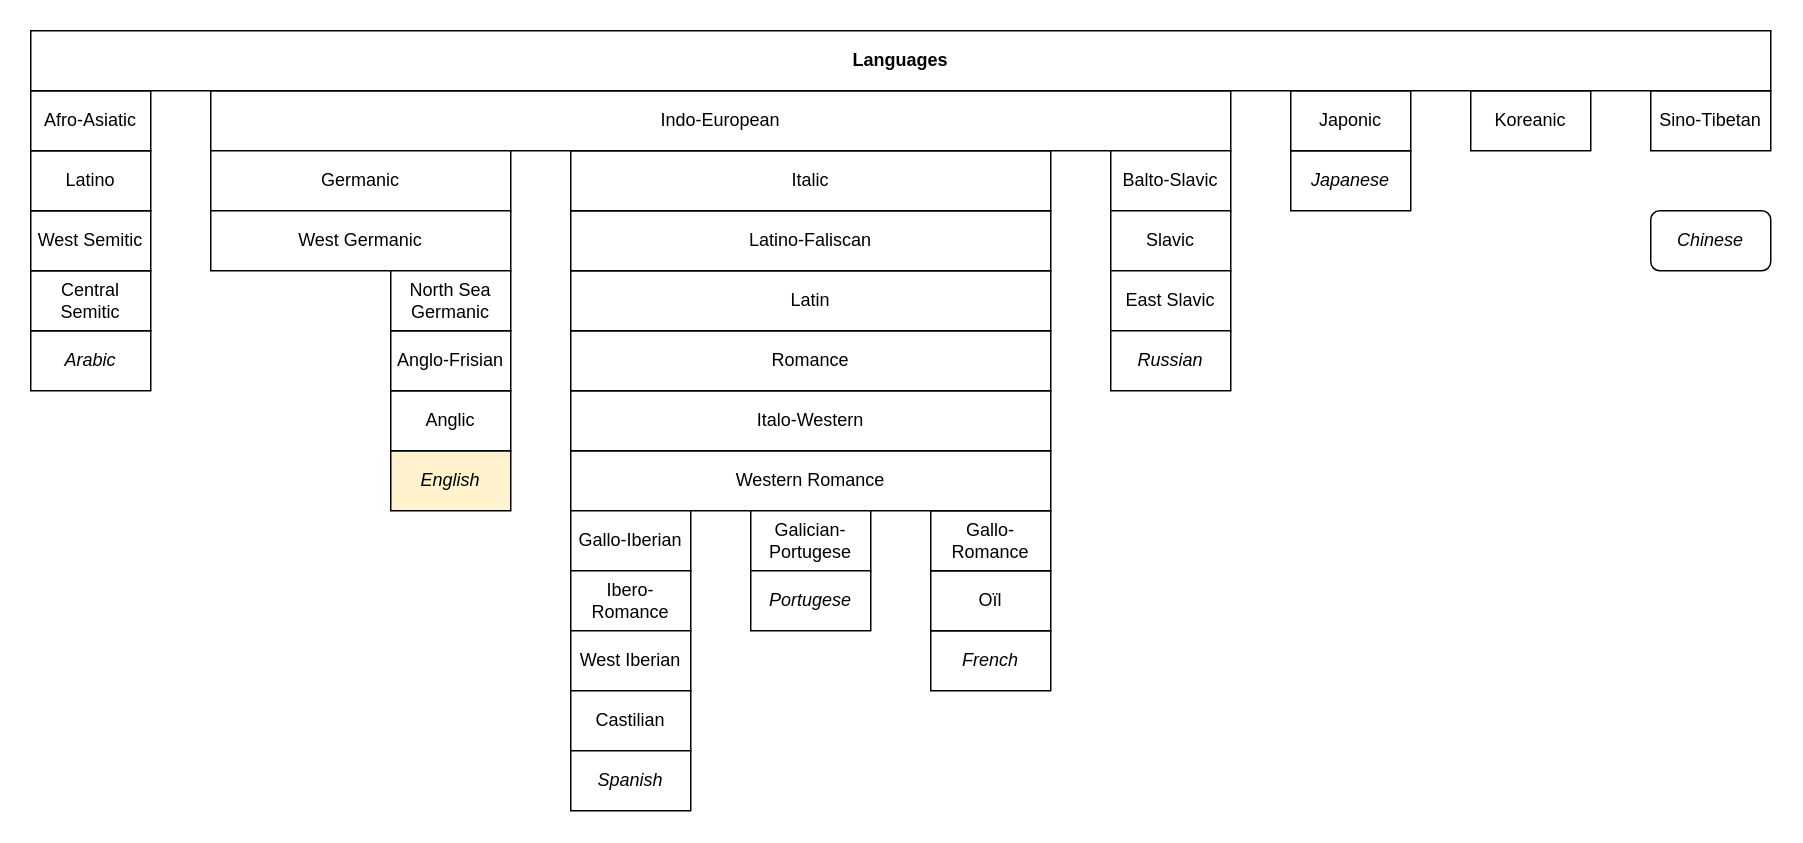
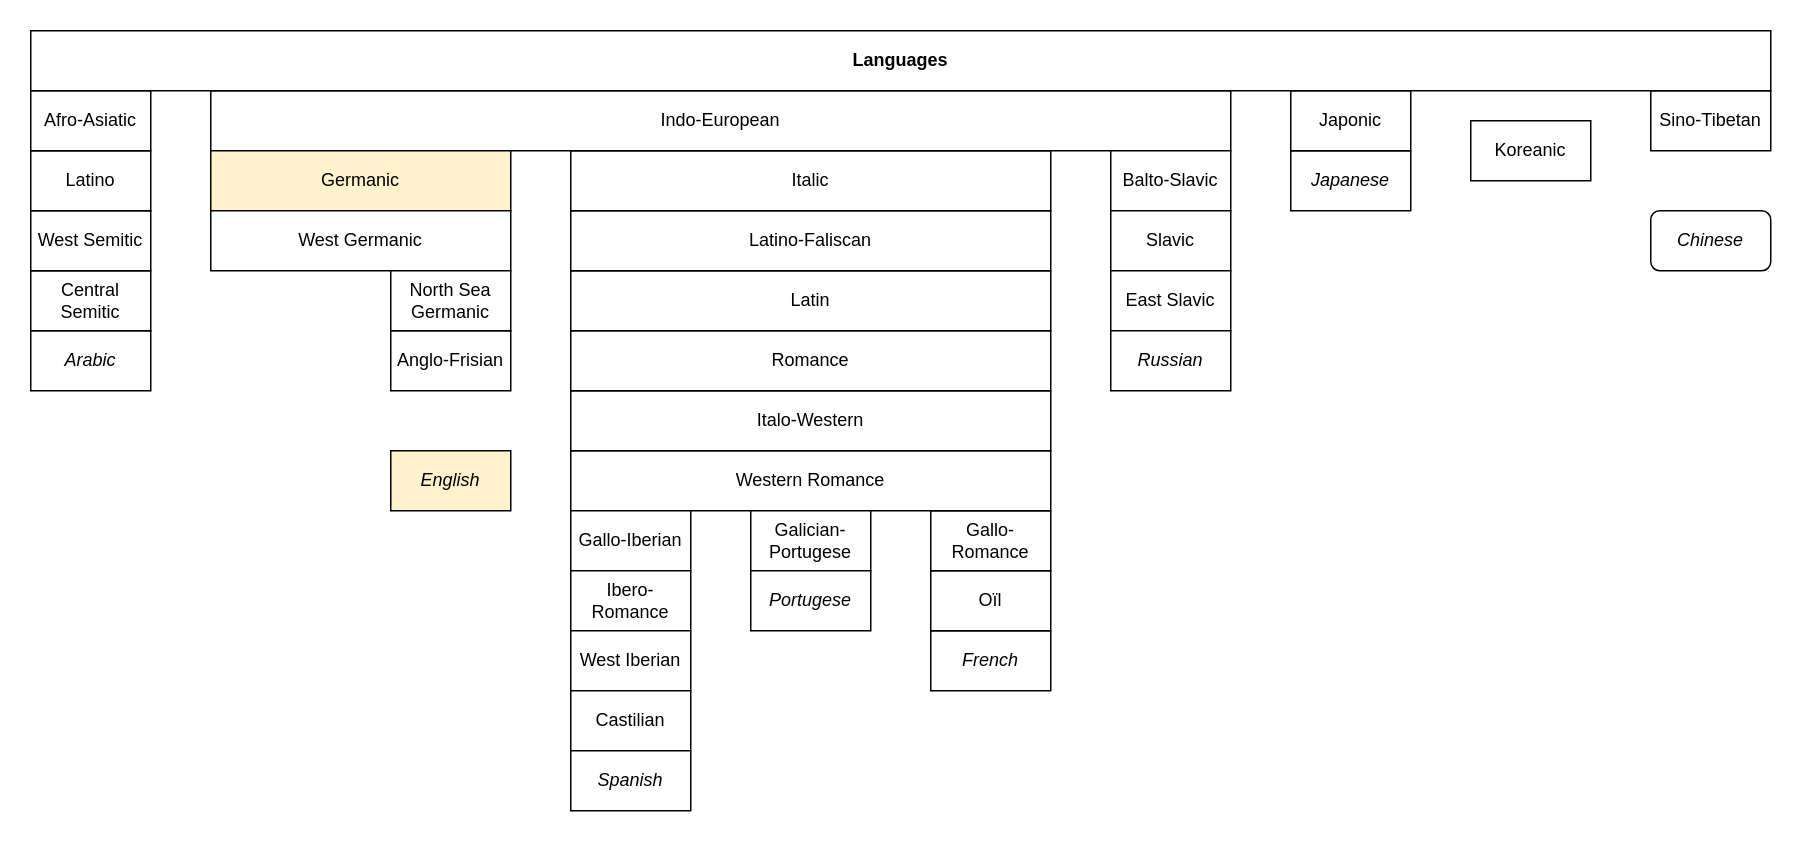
(1531, 121) -> (1531, 151)
(361, 181) -> (361, 181)
(451, 421) -> none
